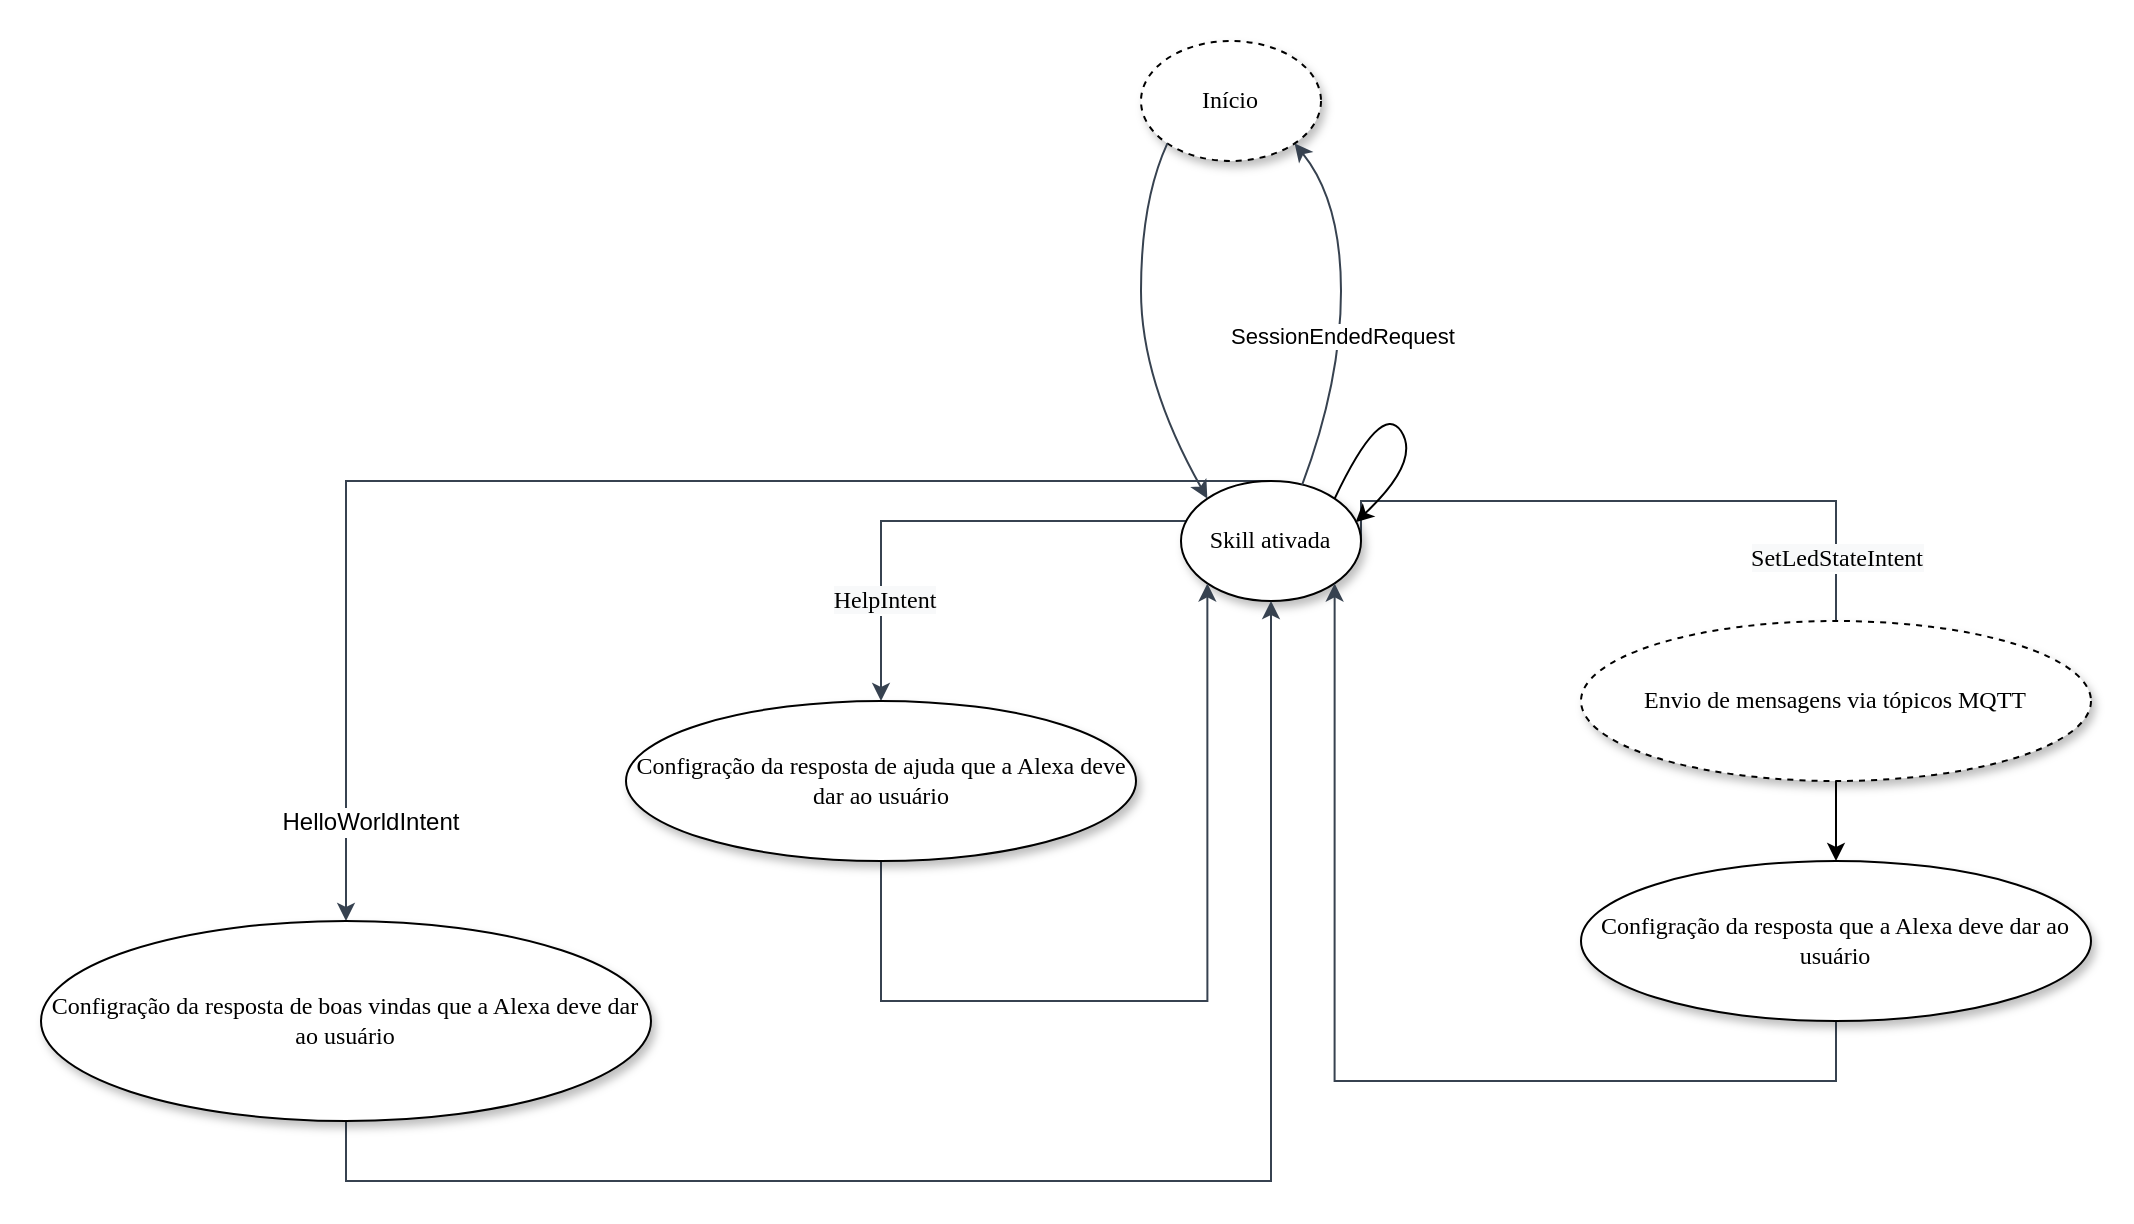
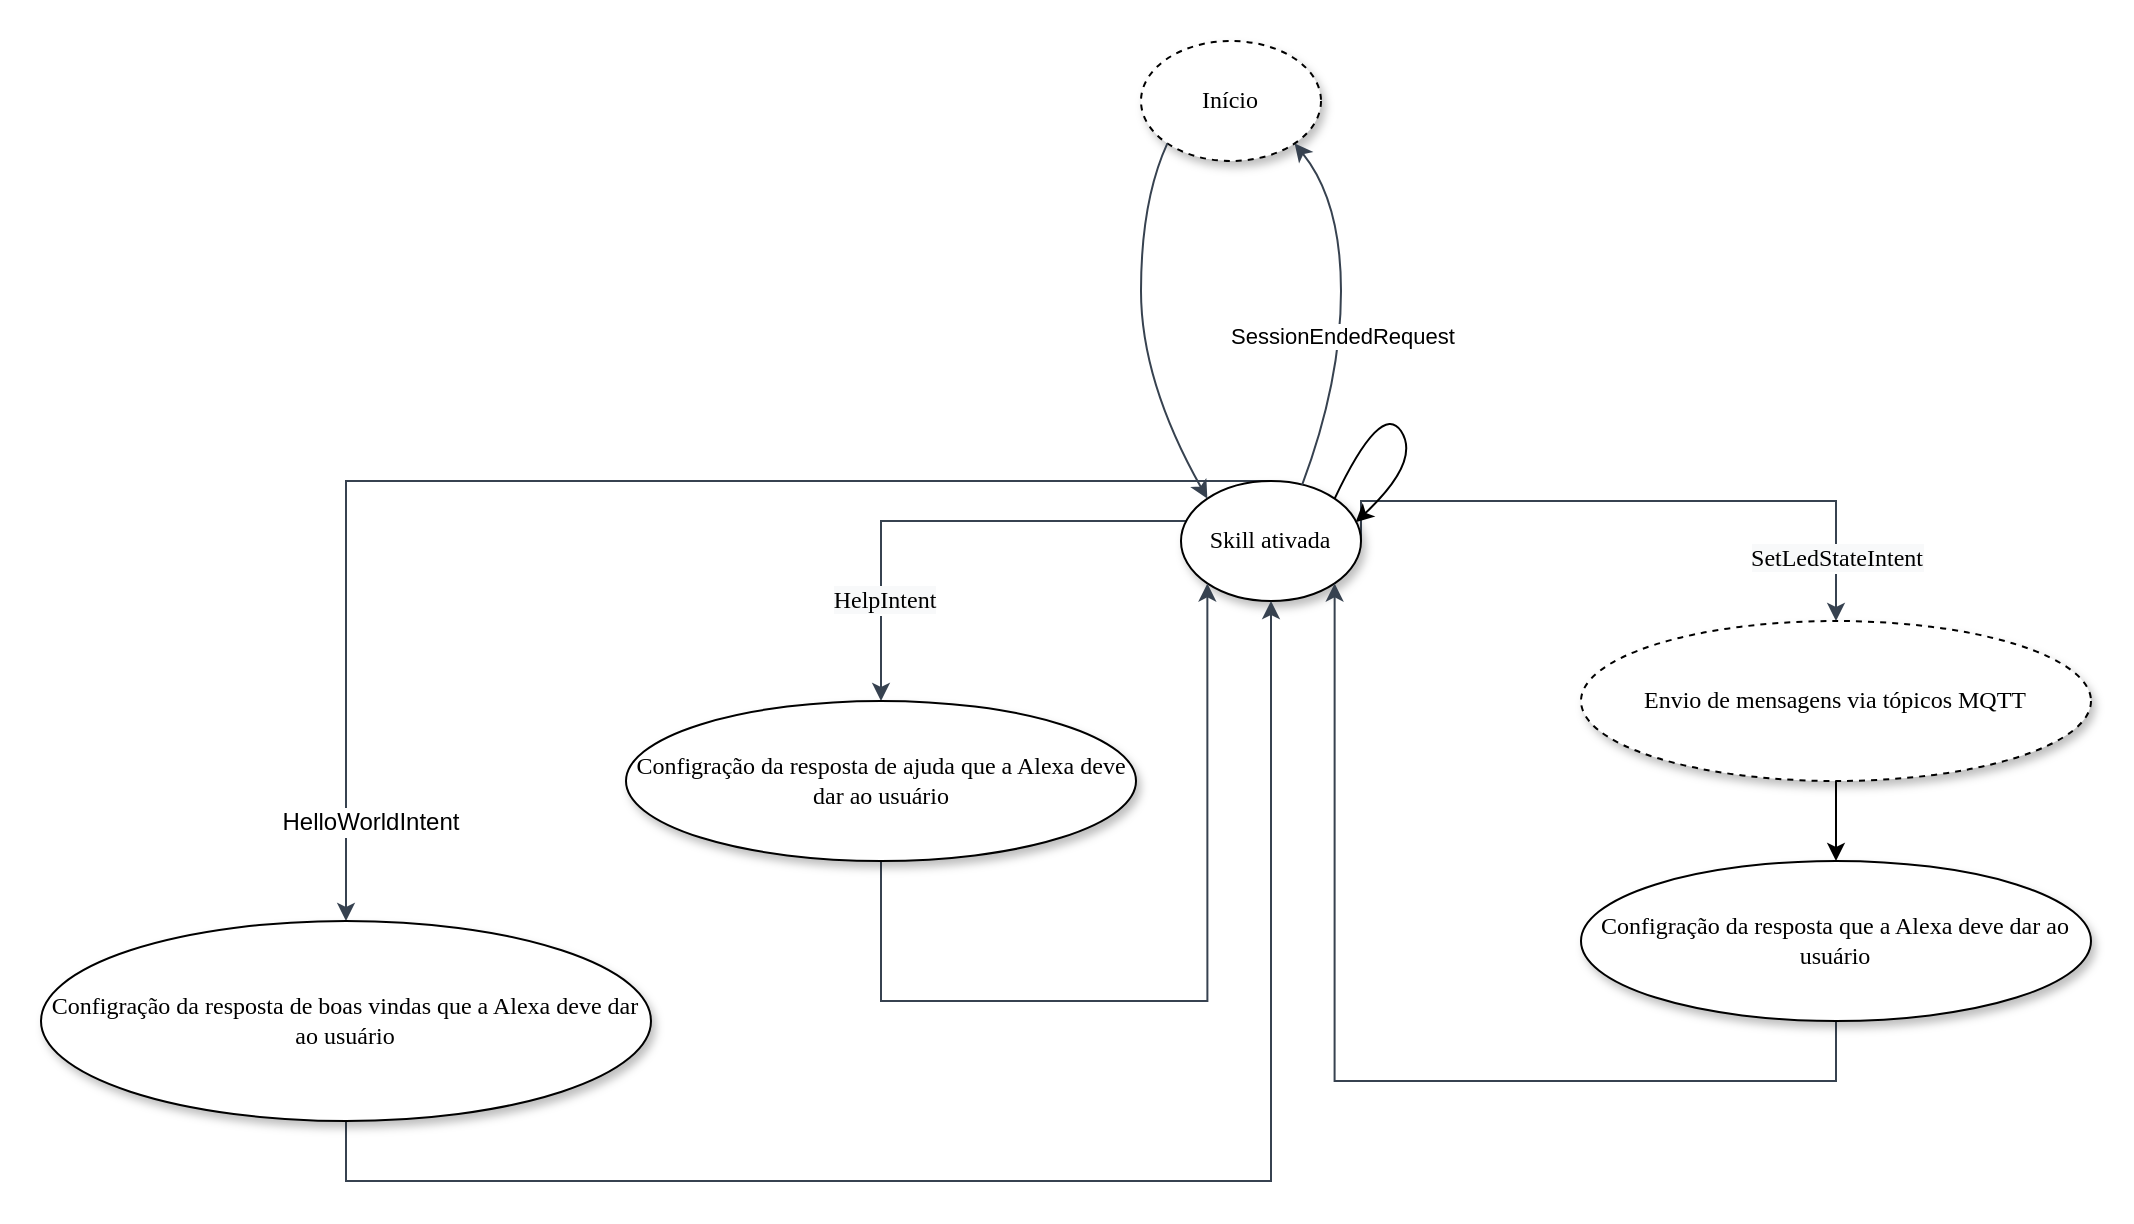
(1836, 611) -> (1836, 606)
